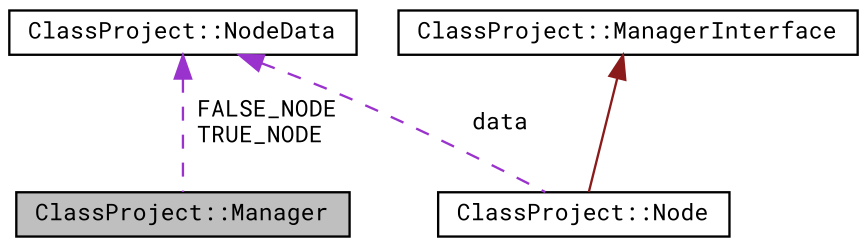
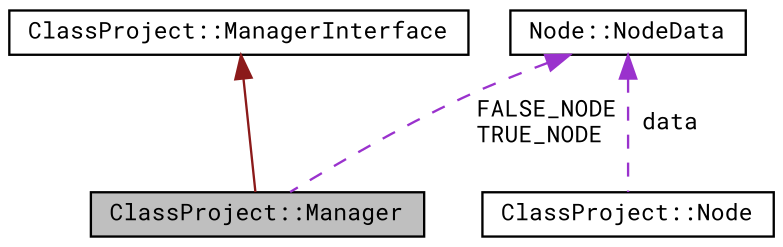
(183, 33) -> (628, 33)
(603, 135) -> (249, 135)
